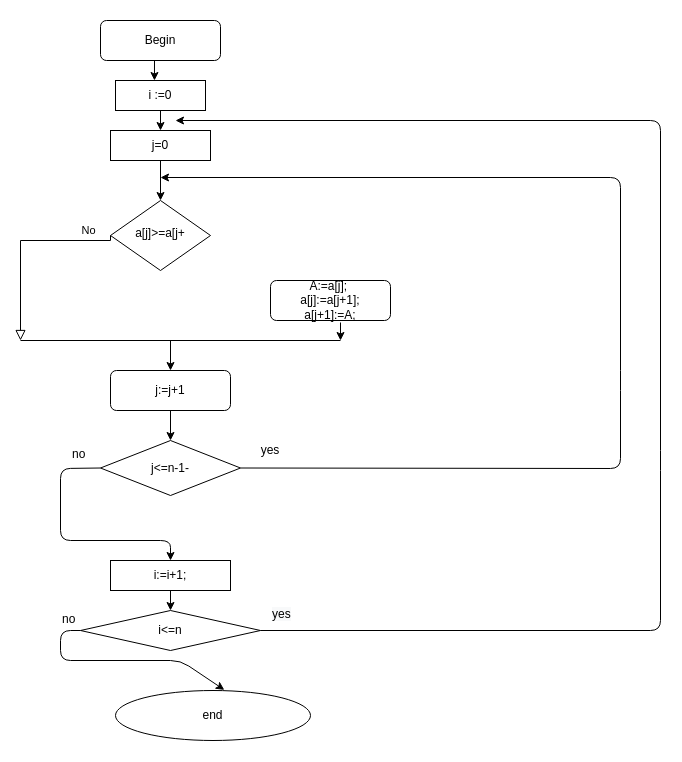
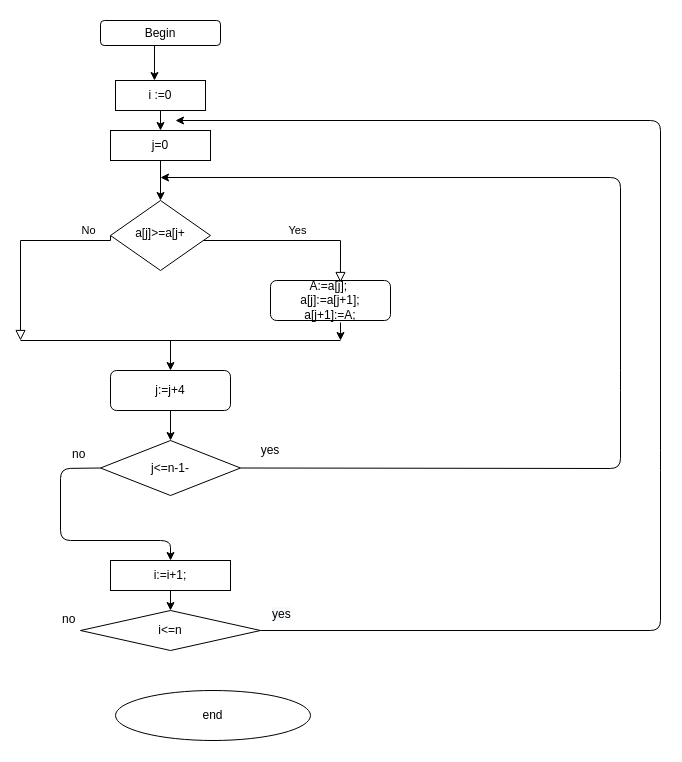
(161, 41) -> (161, 33)
none -> (287, 241)
(171, 391) -> (171, 391)
(124, 661) -> none
